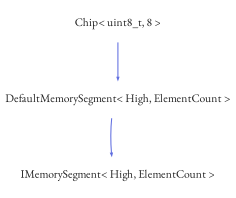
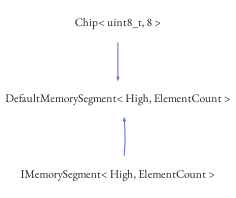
(111, 136) -> (125, 138)
